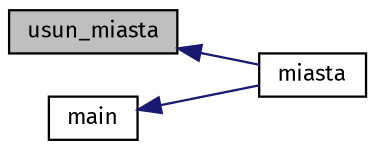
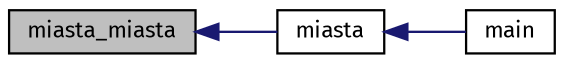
(93, 32) -> (102, 32)
(210, 95) -> (437, 32)
